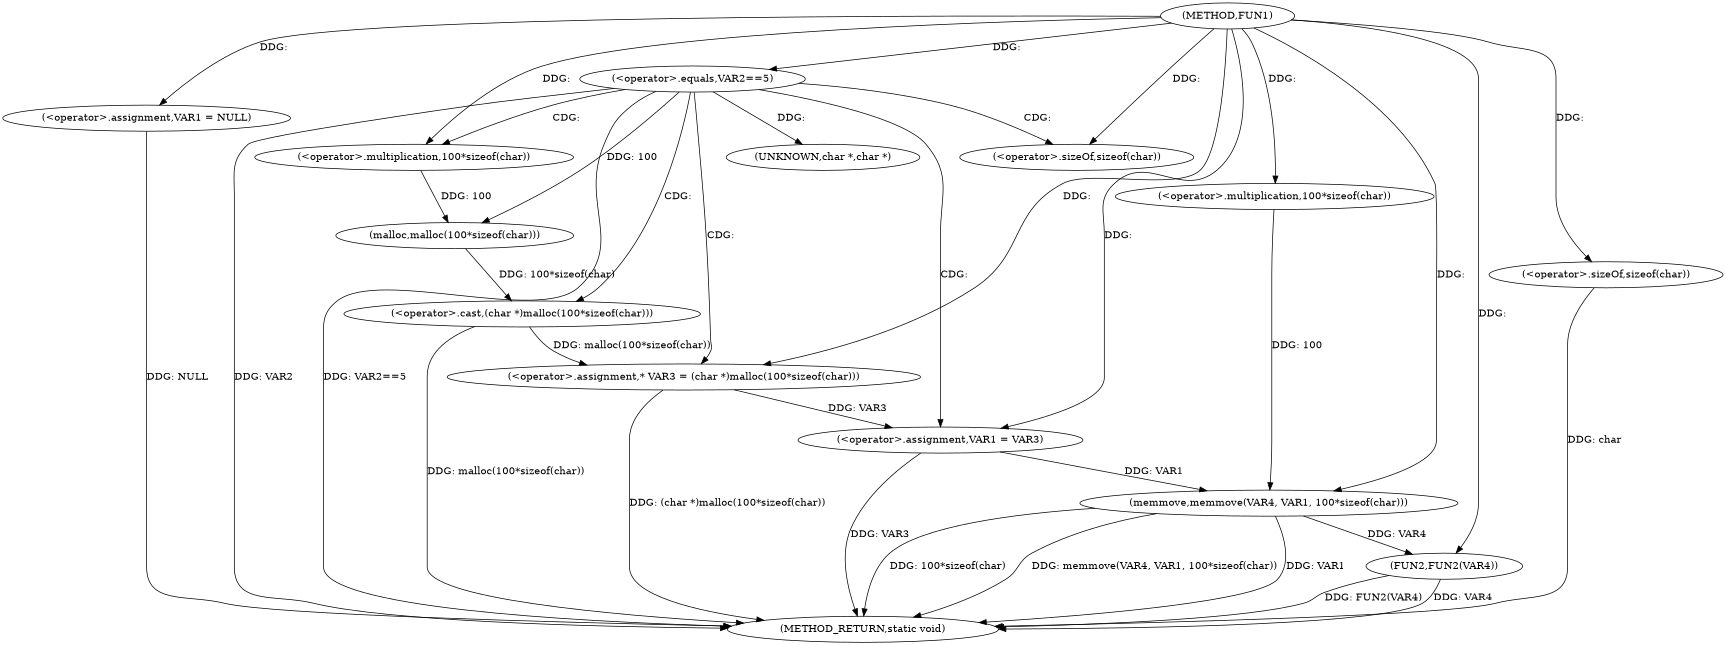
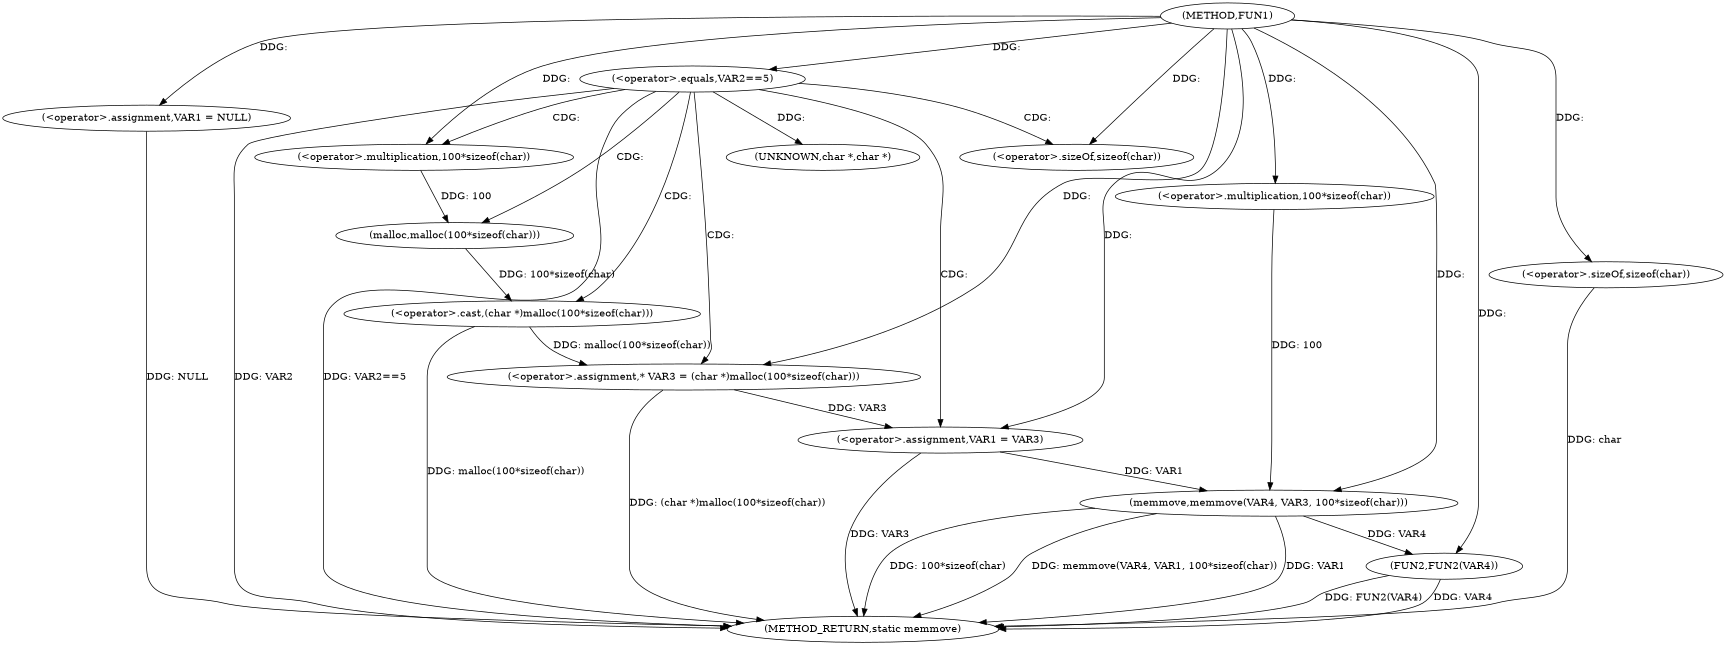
(632, 157) -> (632, 157)
(1269, 503) -> (1269, 503)
(863, 629) -> (863, 629)
